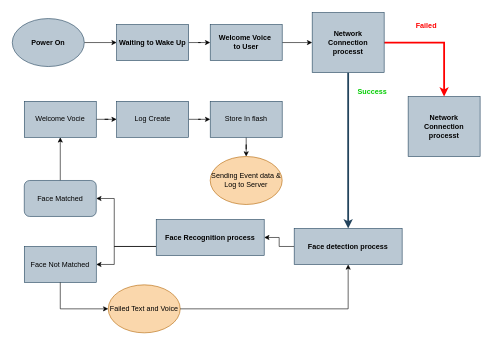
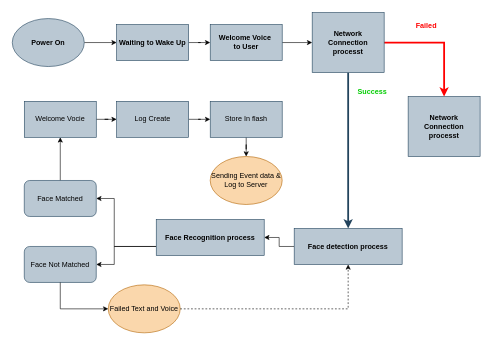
(60, 264) -> (60, 264)
(284, 309) -> (284, 309)
